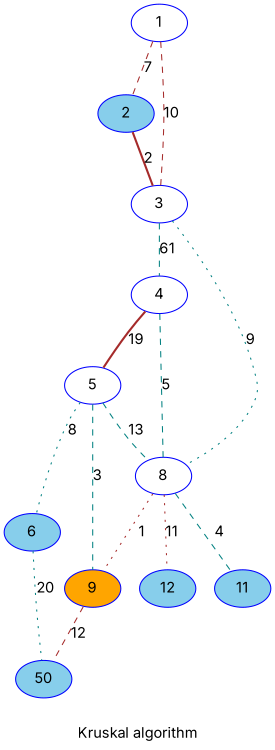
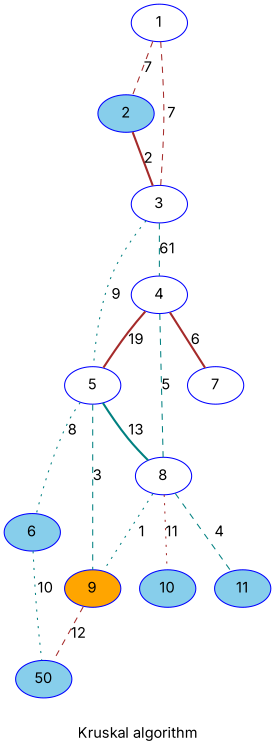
(172, 114) -> (172, 114)
(247, 349) -> (107, 289)
none -> (216, 385)
(124, 433) -> (124, 433)
(128, 532) -> (128, 532)
(46, 589) -> (46, 589)
(168, 589) -> (168, 589)
